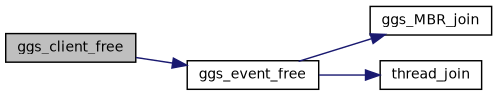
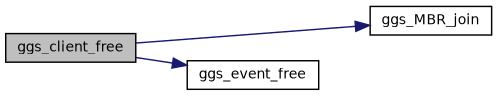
(335, 50) -> (246, 35)
(431, 75) -> none
